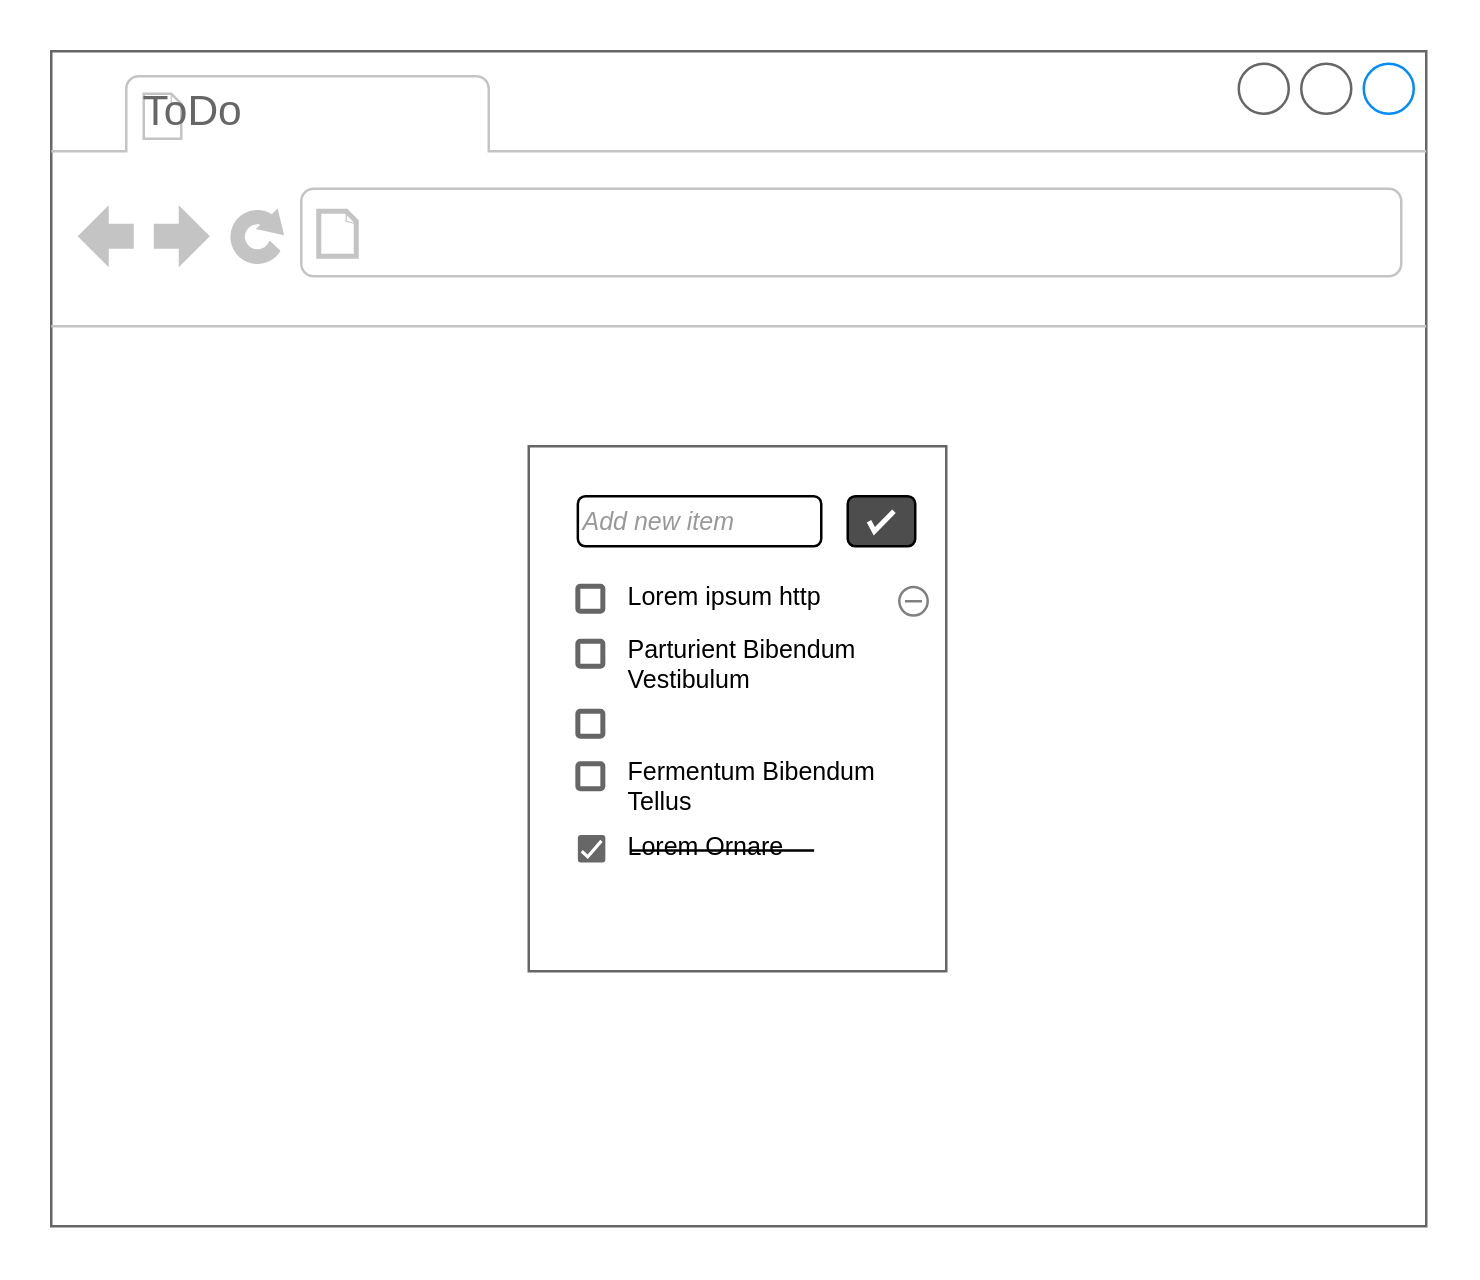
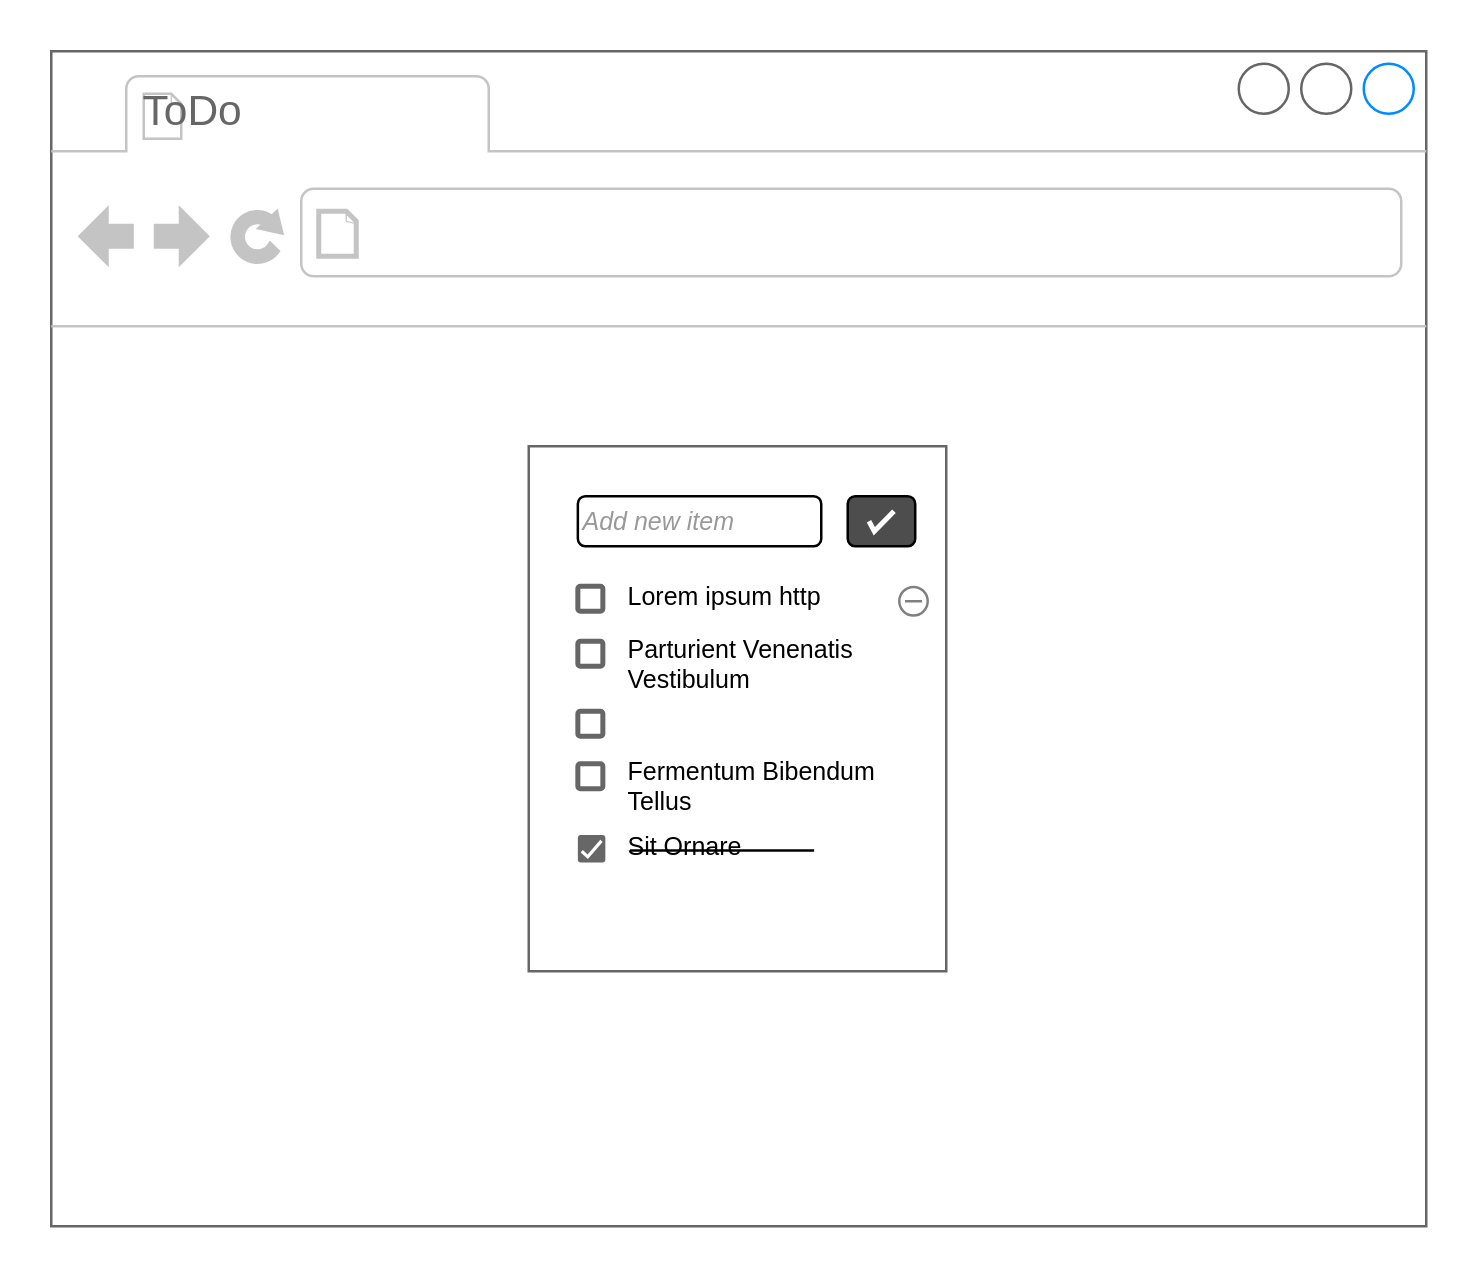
(779, 664) -> (779, 664)
(710, 846) -> (692, 846)
